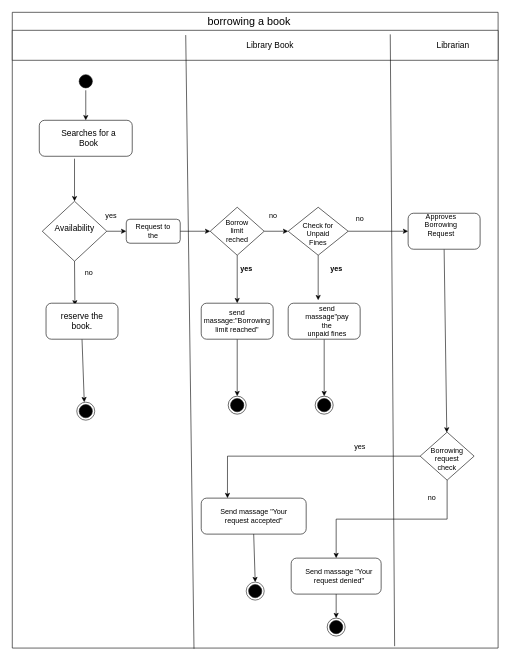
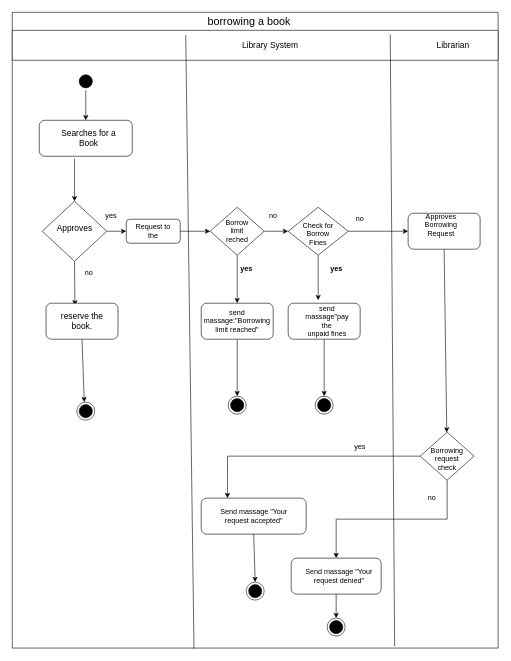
(270, 45) -> (270, 45)
(75, 228) -> (75, 228)
(318, 234) -> (318, 234)
